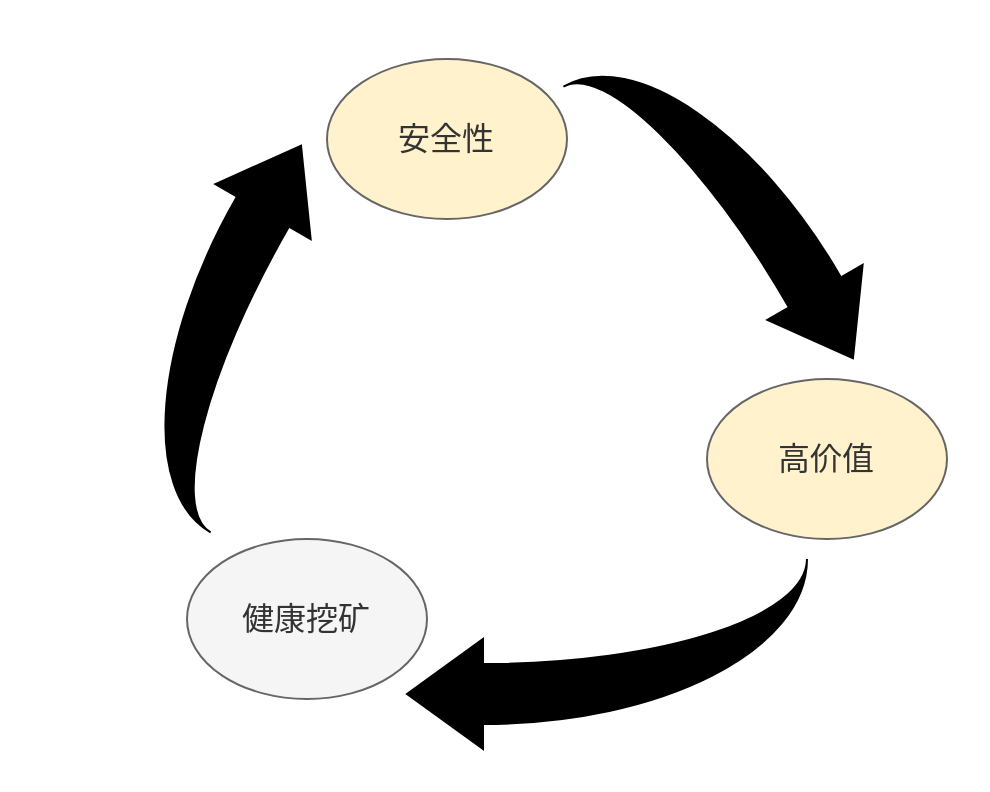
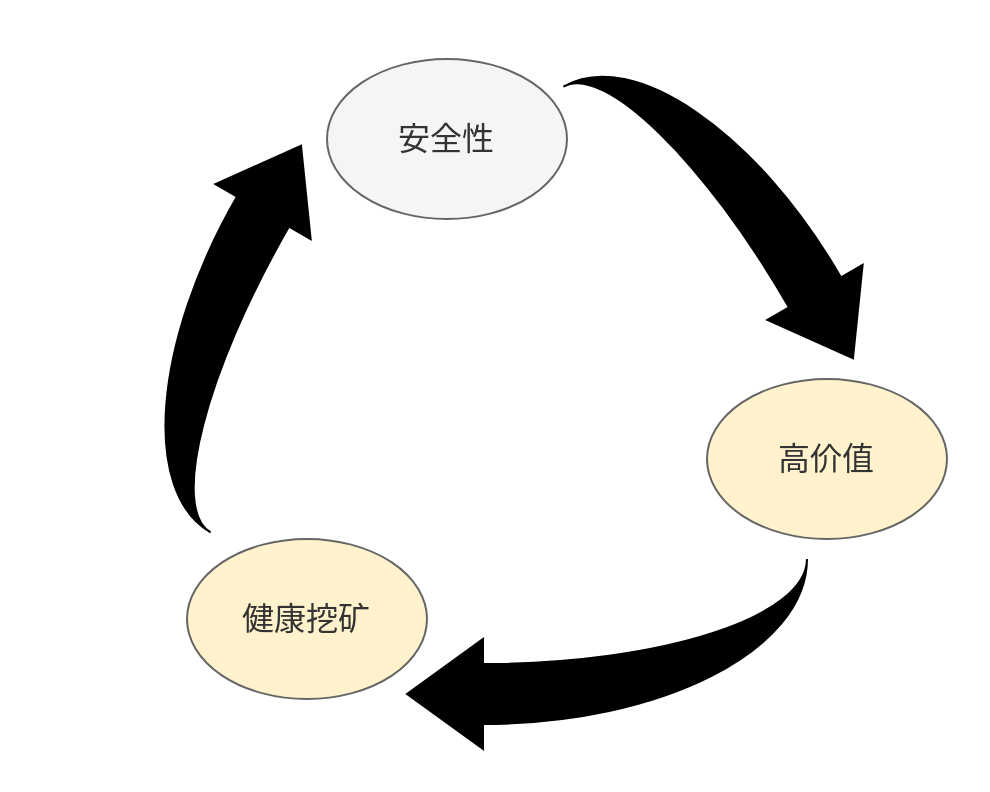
(447, 139) -> (447, 139)
(307, 619) -> (307, 619)
